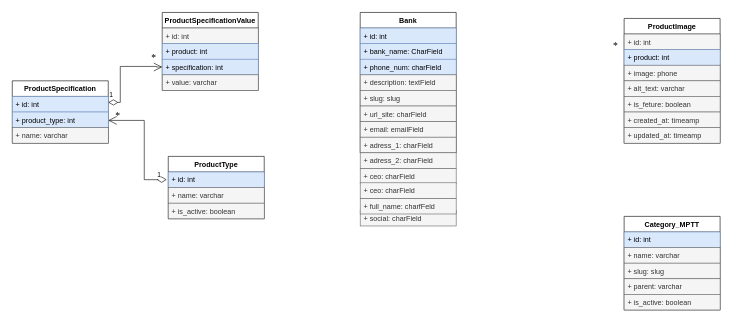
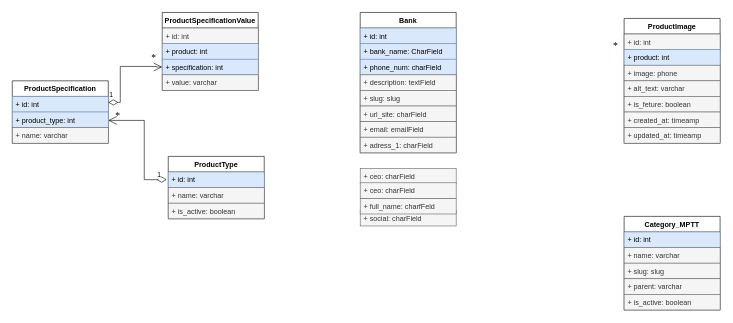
(408, 161) -> none
